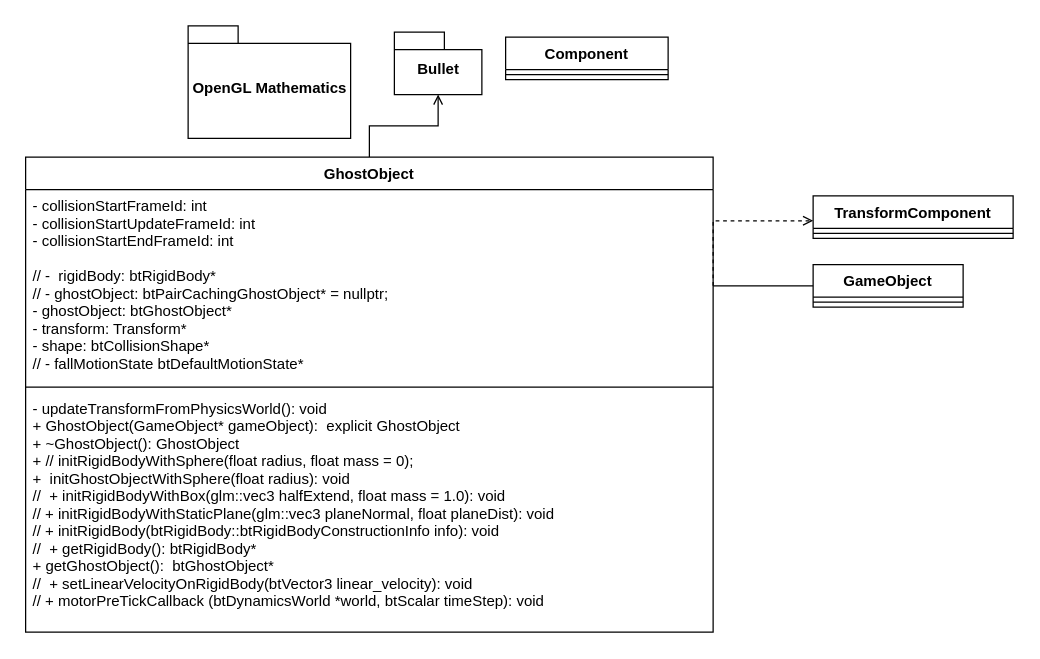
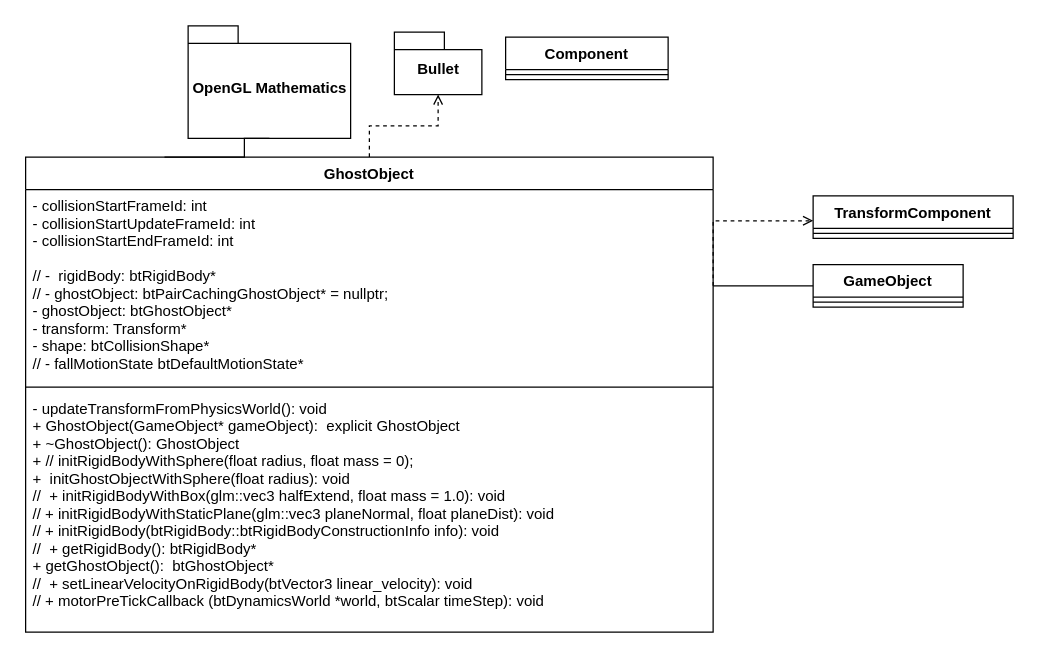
(404, 126) -> (404, 126)
none -> (244, 148)
